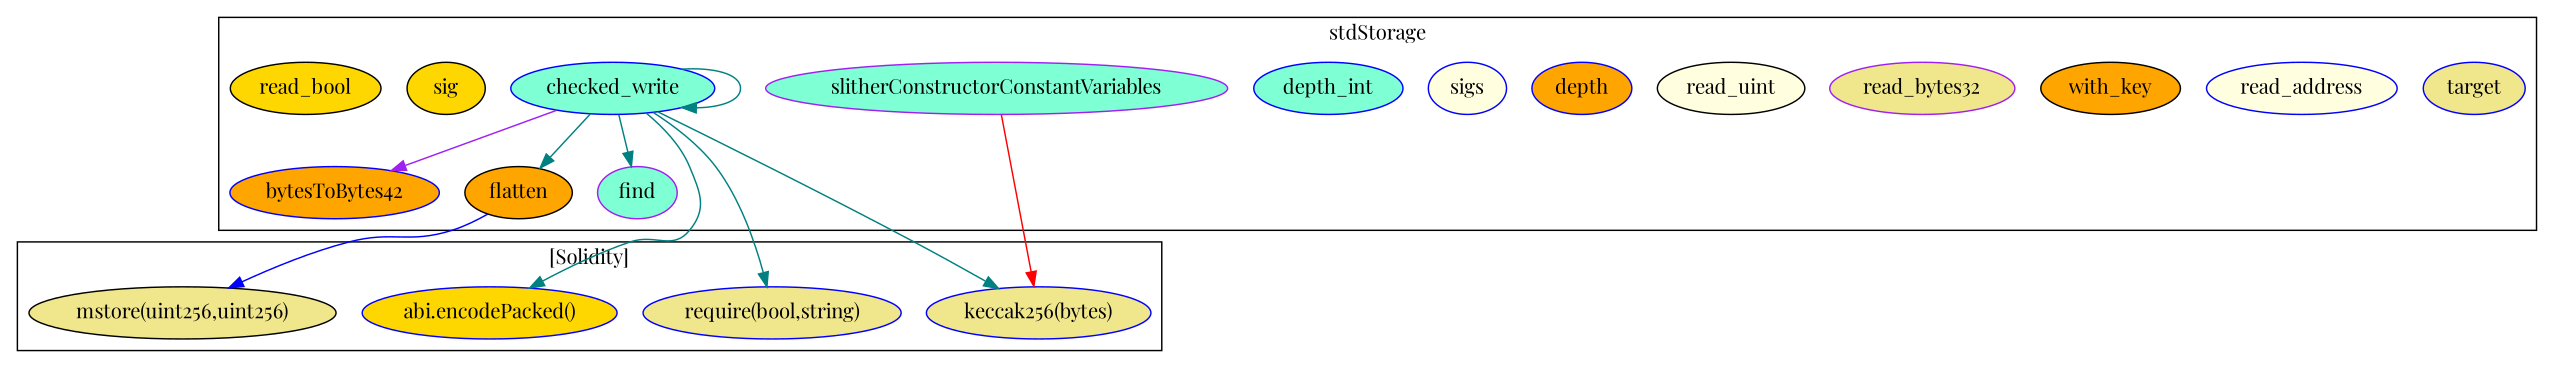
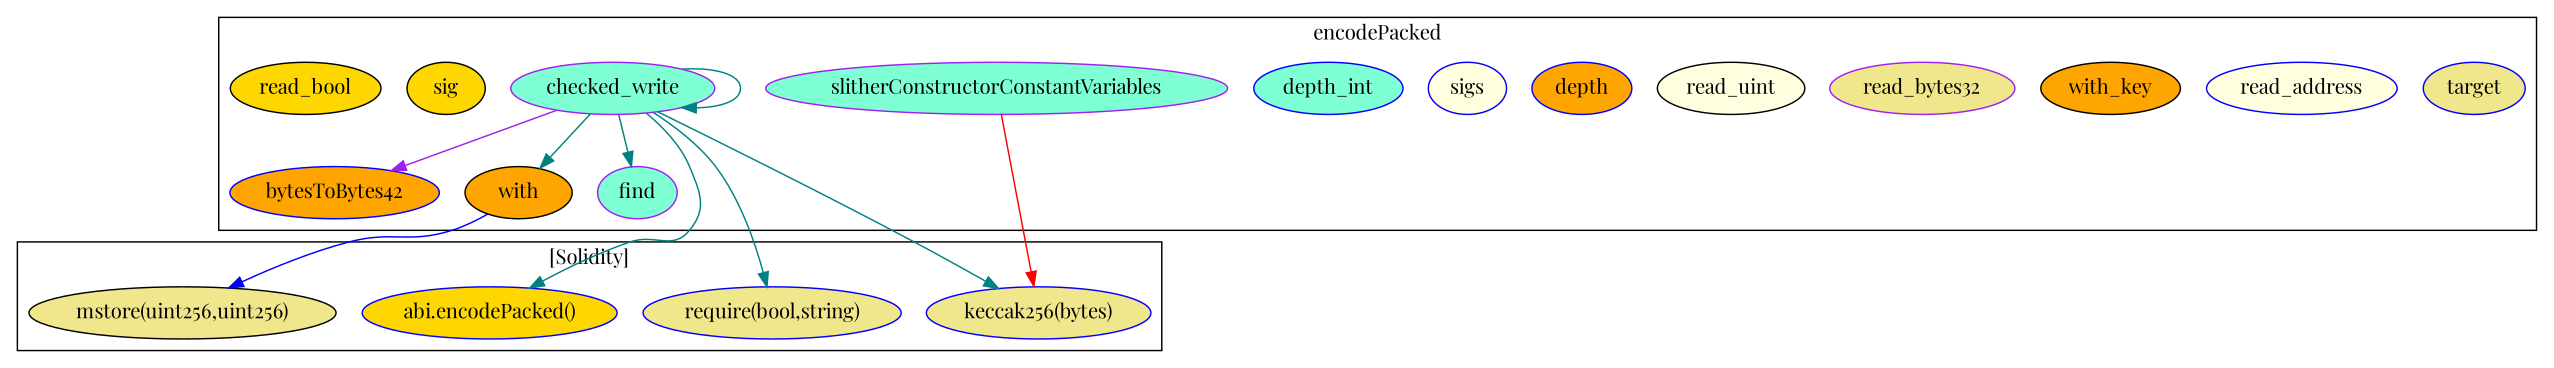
(1378, 34) -> (1378, 34)
(613, 88) -> (613, 88)
(519, 193) -> (519, 193)
